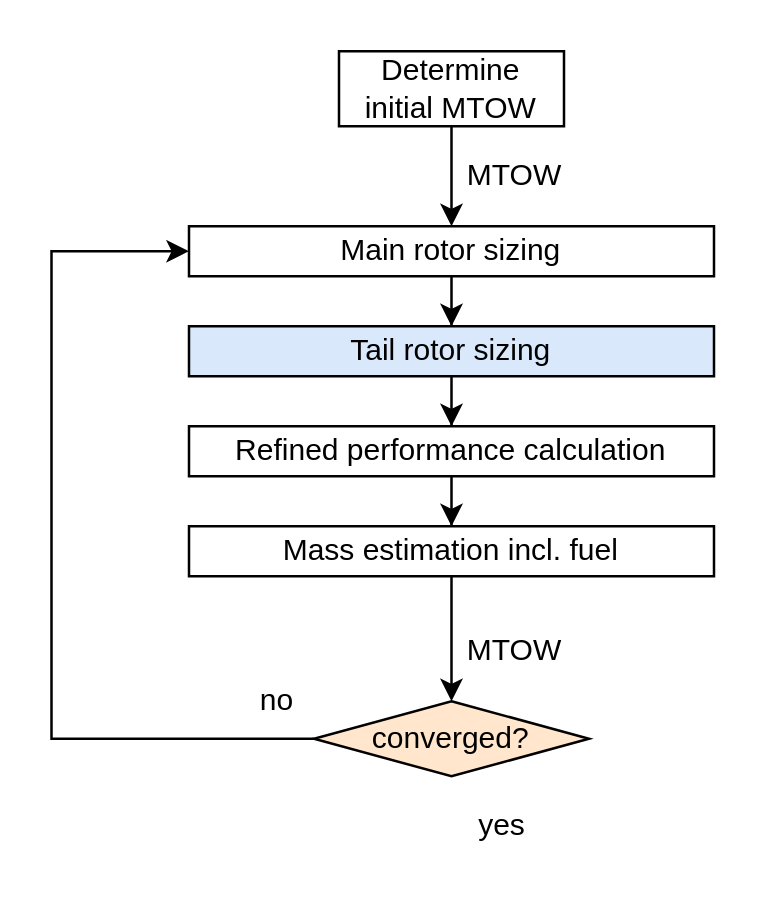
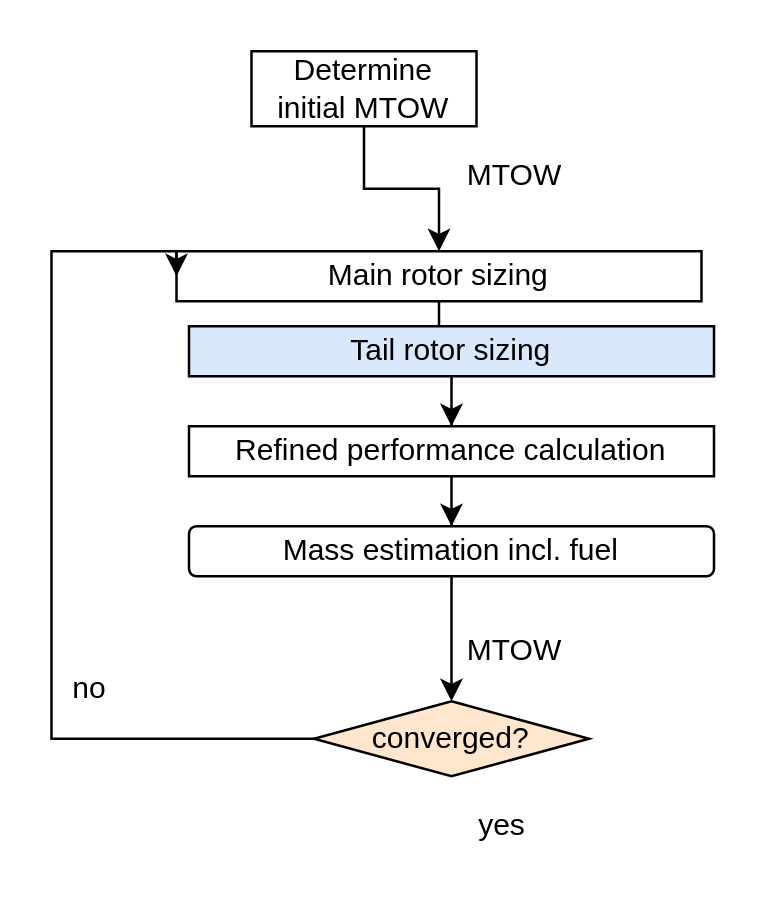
(451, 89) -> (364, 89)
(451, 251) -> (439, 276)
(451, 551) -> (451, 551)
(276, 701) -> (89, 689)
